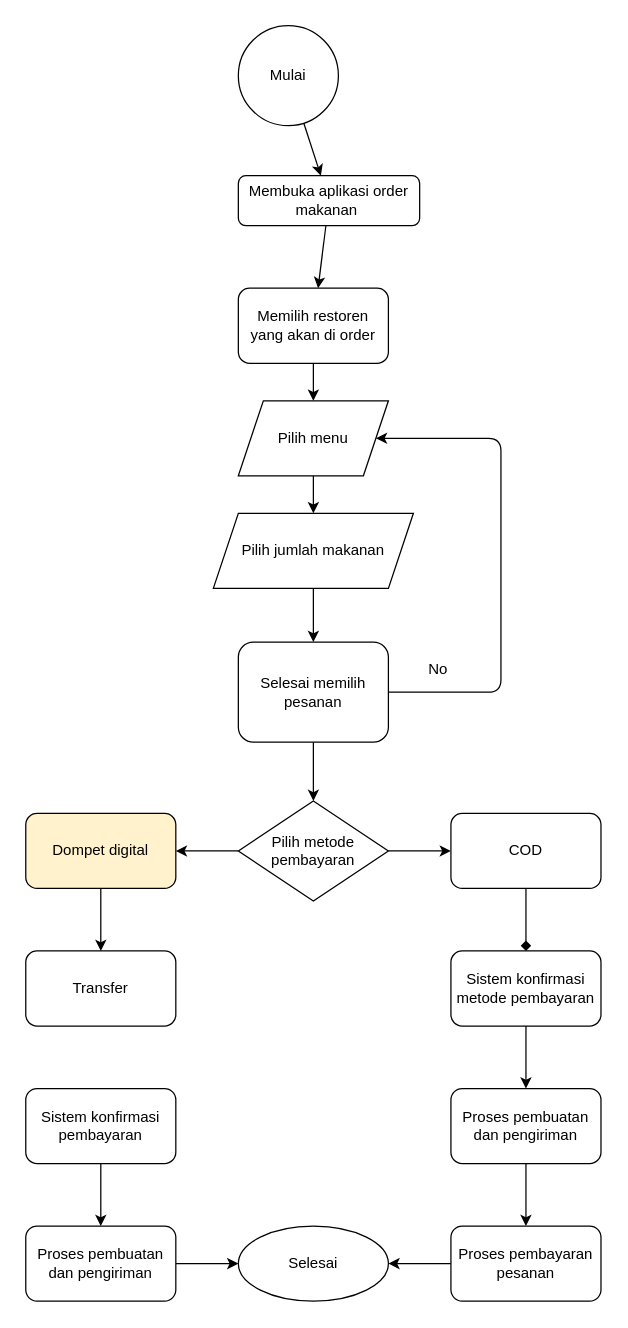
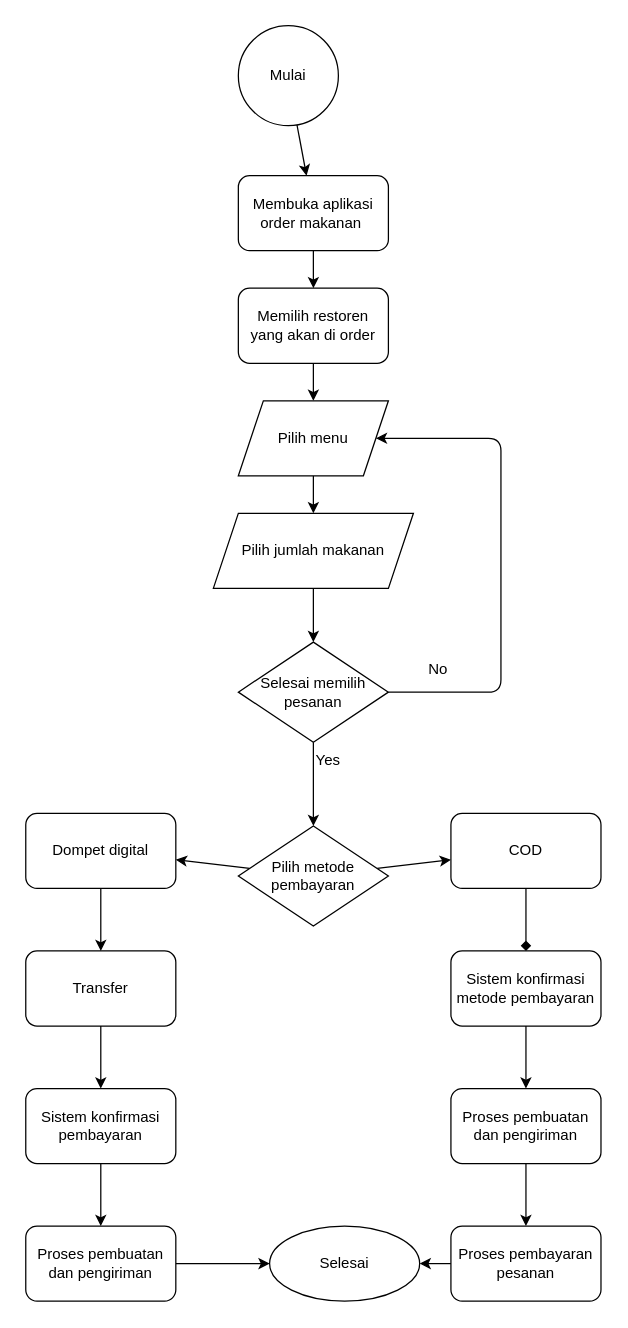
(329, 201) -> (313, 213)
(313, 692) -> (313, 692)
none -> (328, 761)
(101, 851) -> (101, 851)
(313, 851) -> (313, 876)
none -> (101, 1053)
(313, 1263) -> (344, 1263)
